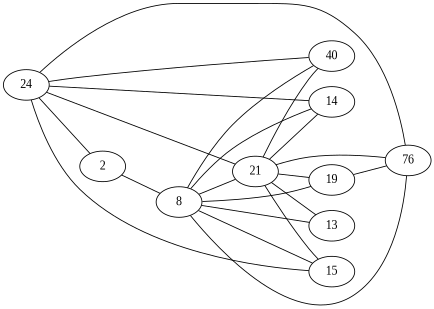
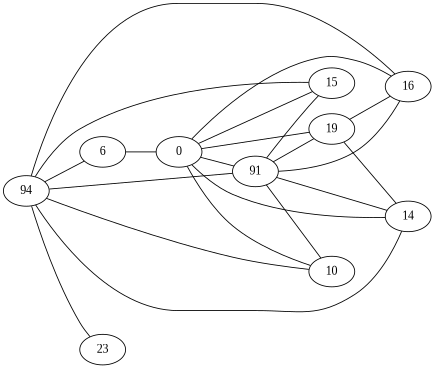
(332, 56) -> (332, 272)
(26, 85) -> (26, 191)
(408, 160) -> (408, 87)
(103, 166) -> (103, 152)
(255, 171) -> (255, 171)
none -> (370, 173)
(179, 202) -> (179, 152)
(332, 226) -> none
none -> (103, 350)
